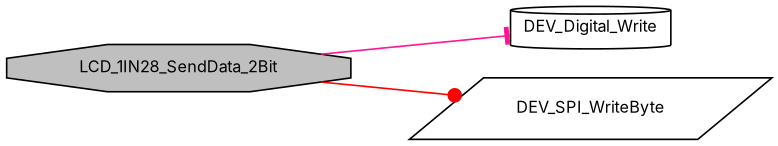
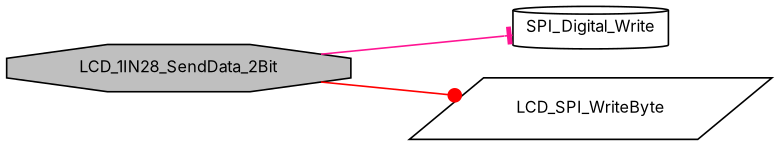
(591, 28) -> (591, 28)
(591, 109) -> (591, 109)
